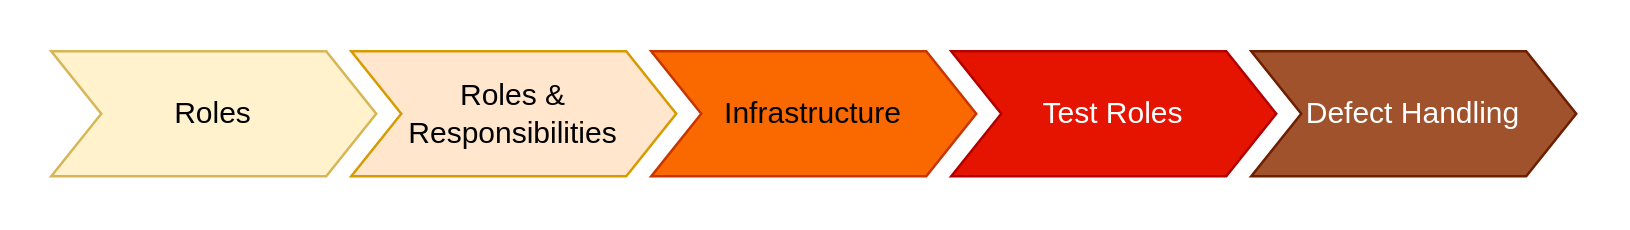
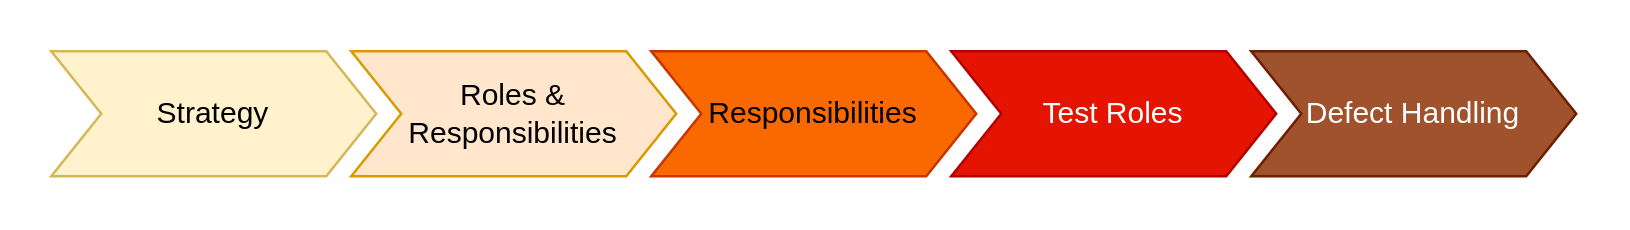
(214, 114) -> (214, 114)
(814, 114) -> (814, 114)
